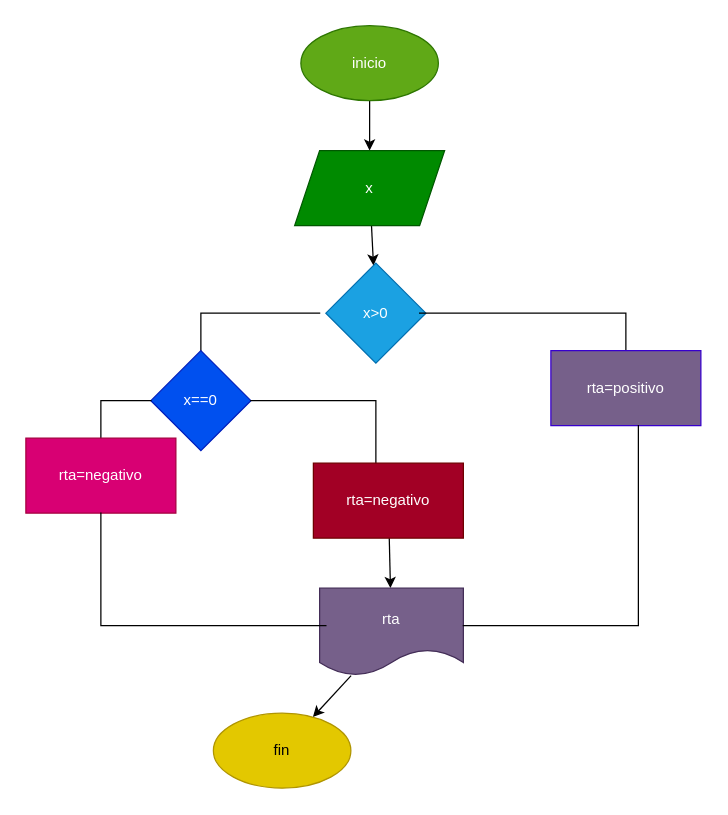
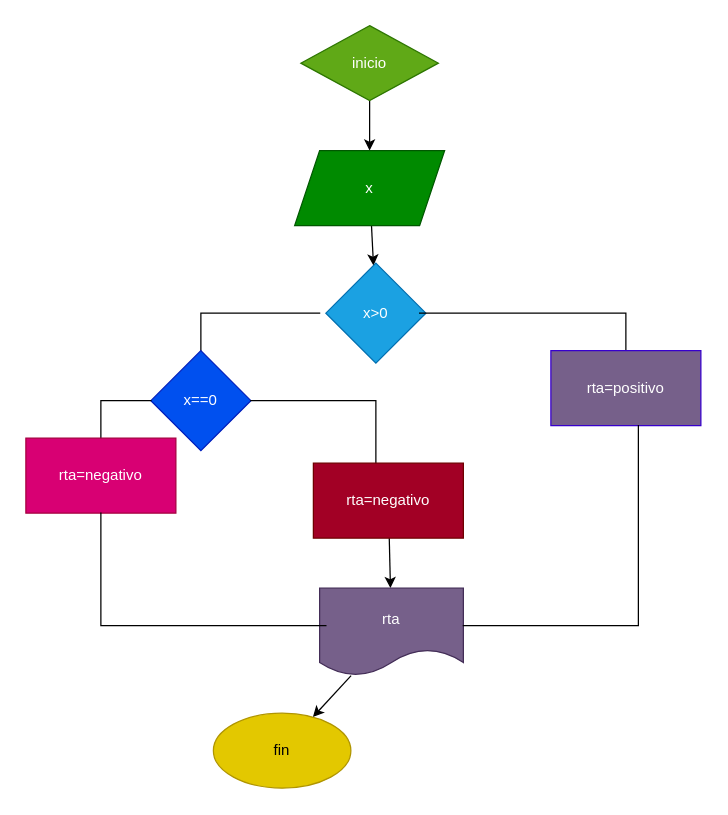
(369, 63) -> (369, 63)
